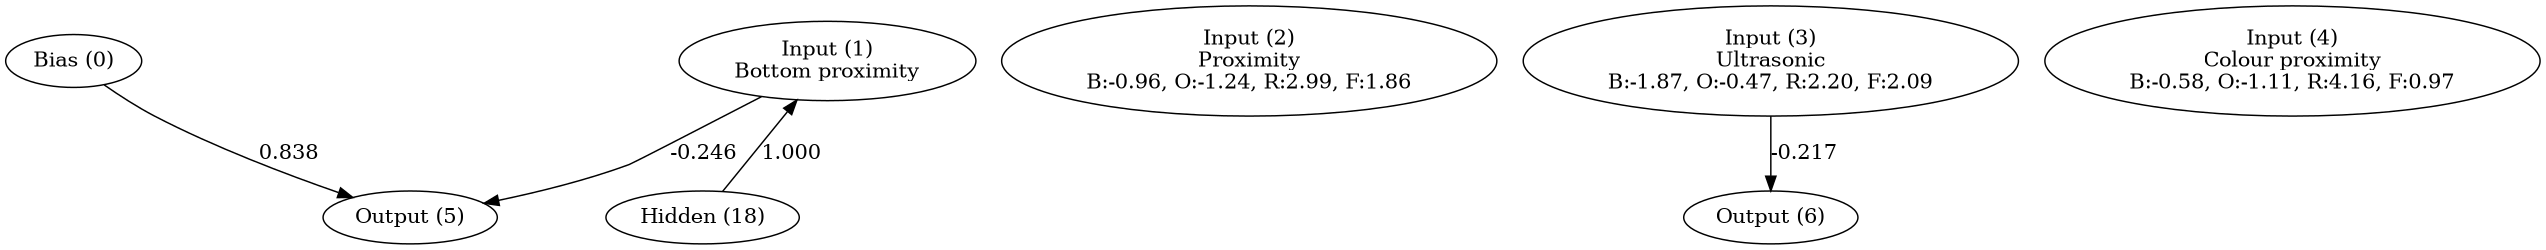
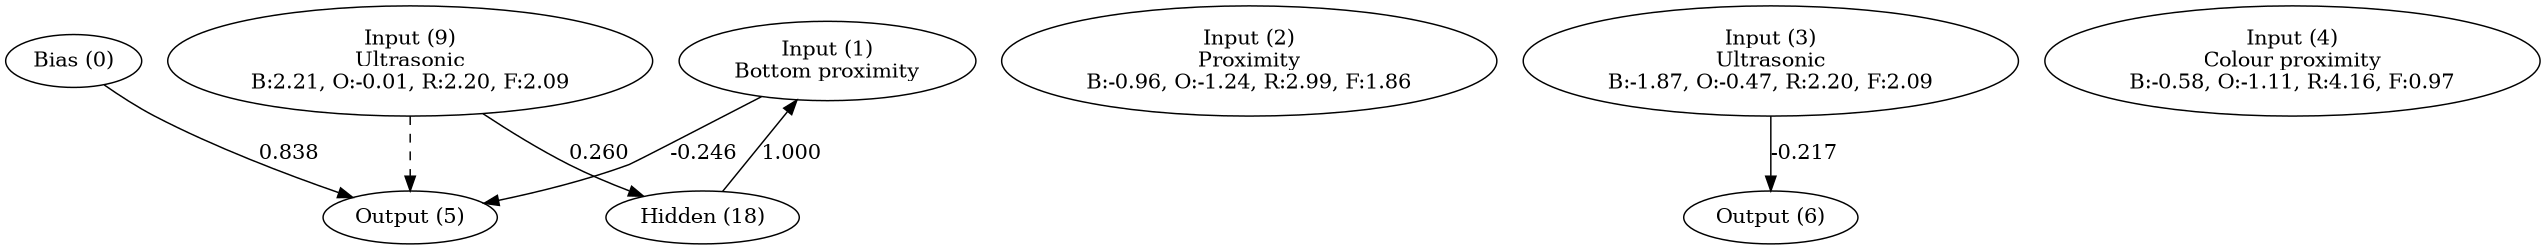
none -> (410, 61)
